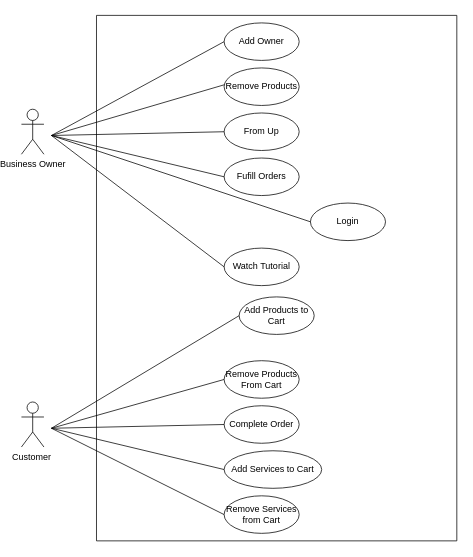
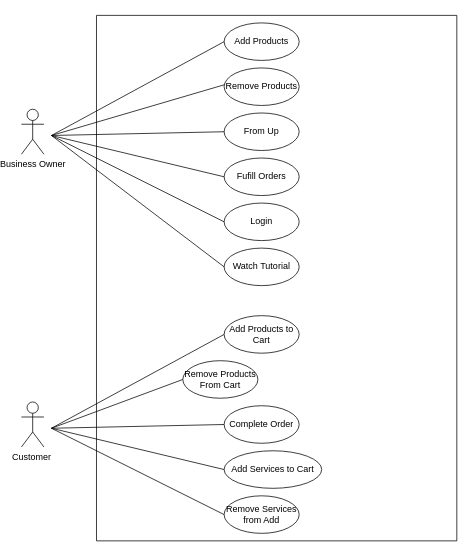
(261, 42) -> (261, 42)
(348, 222) -> (261, 222)
(276, 315) -> (261, 334)
(261, 379) -> (220, 379)
(261, 514) -> (261, 514)
